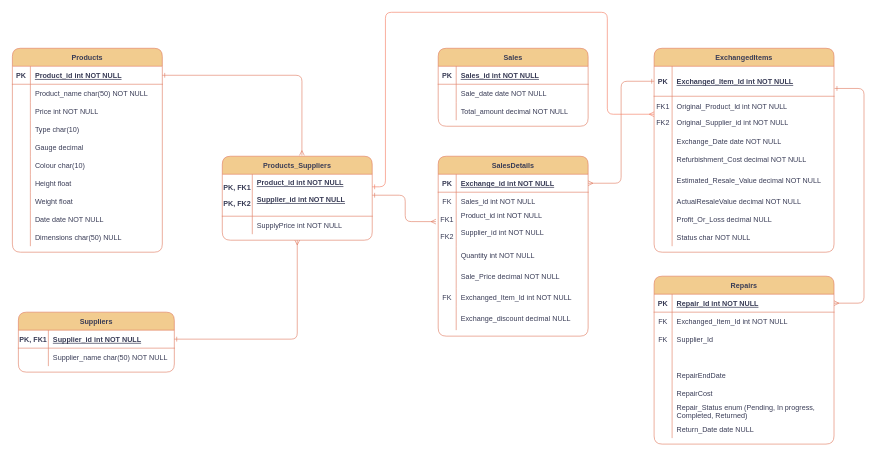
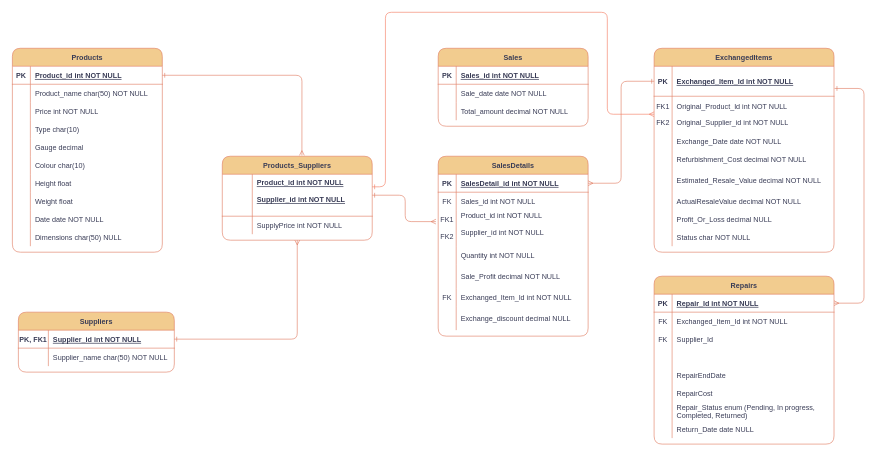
(505, 184) -> (508, 184)
(237, 195) -> none
(509, 277) -> (511, 277)
